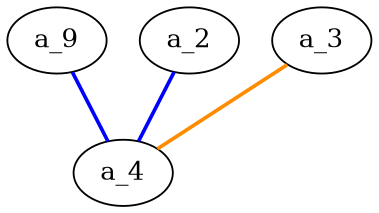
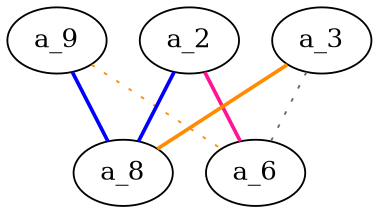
(123, 173) -> (123, 173)
none -> (256, 173)
